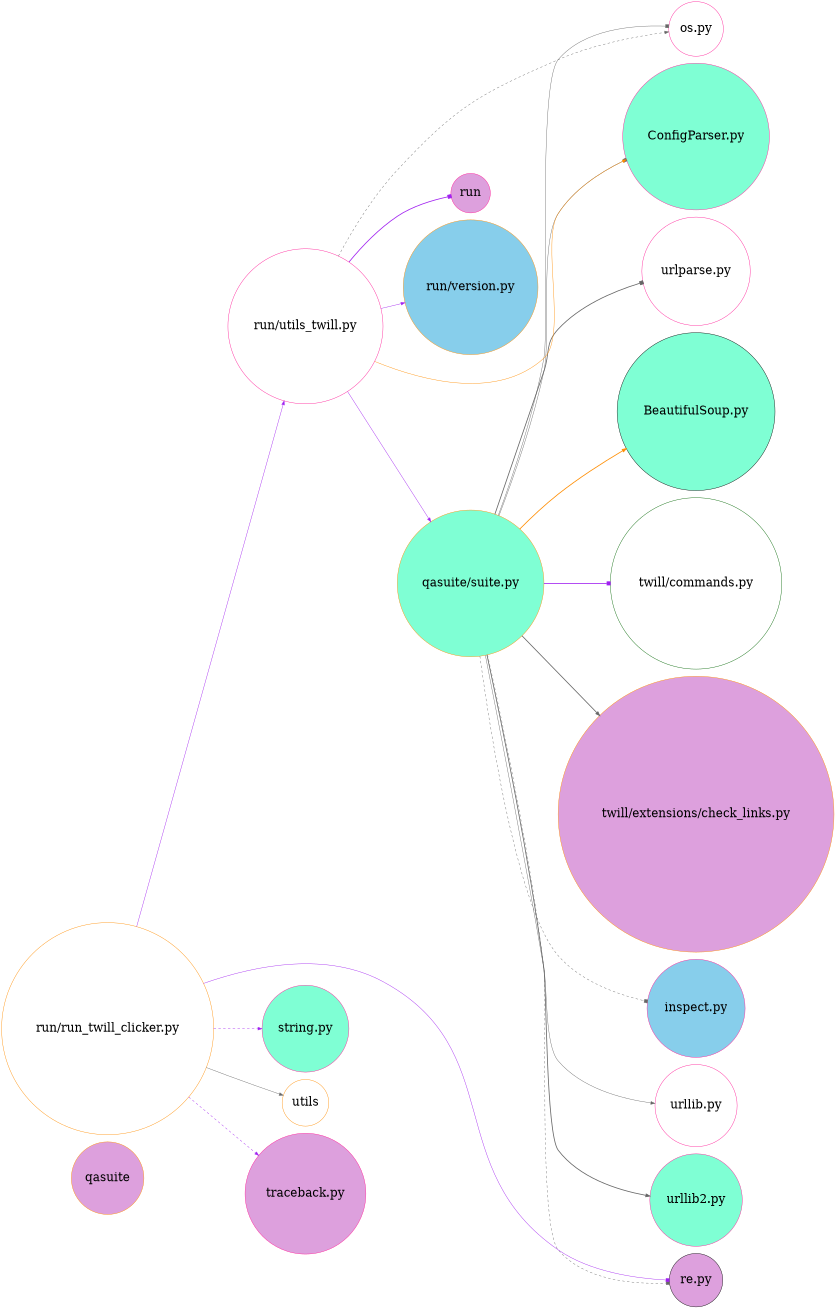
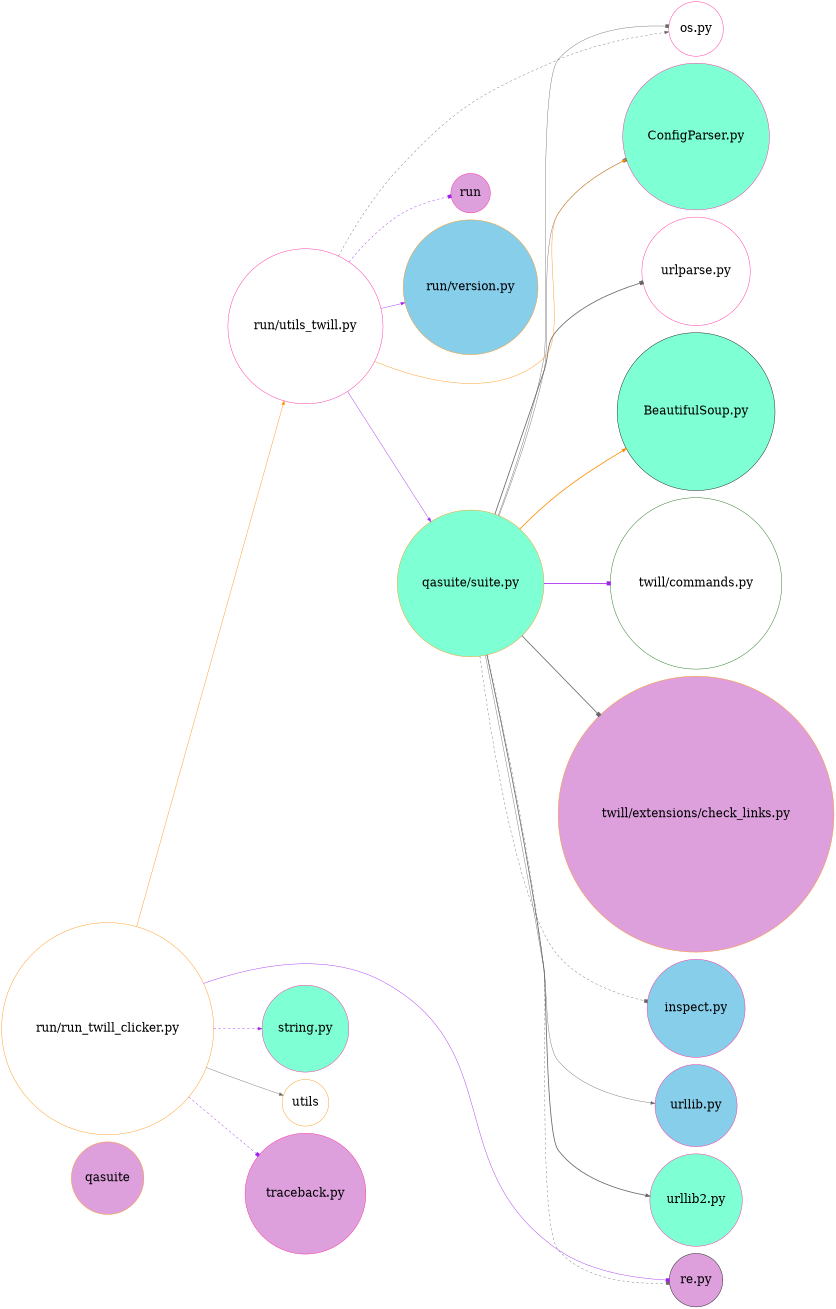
(392, 220) -> (392, 220)
(210, 666) -> (210, 666)
(559, 674) -> (559, 674)
(696, 1106) -> (696, 1106)
(222, 1125) -> (222, 1125)
